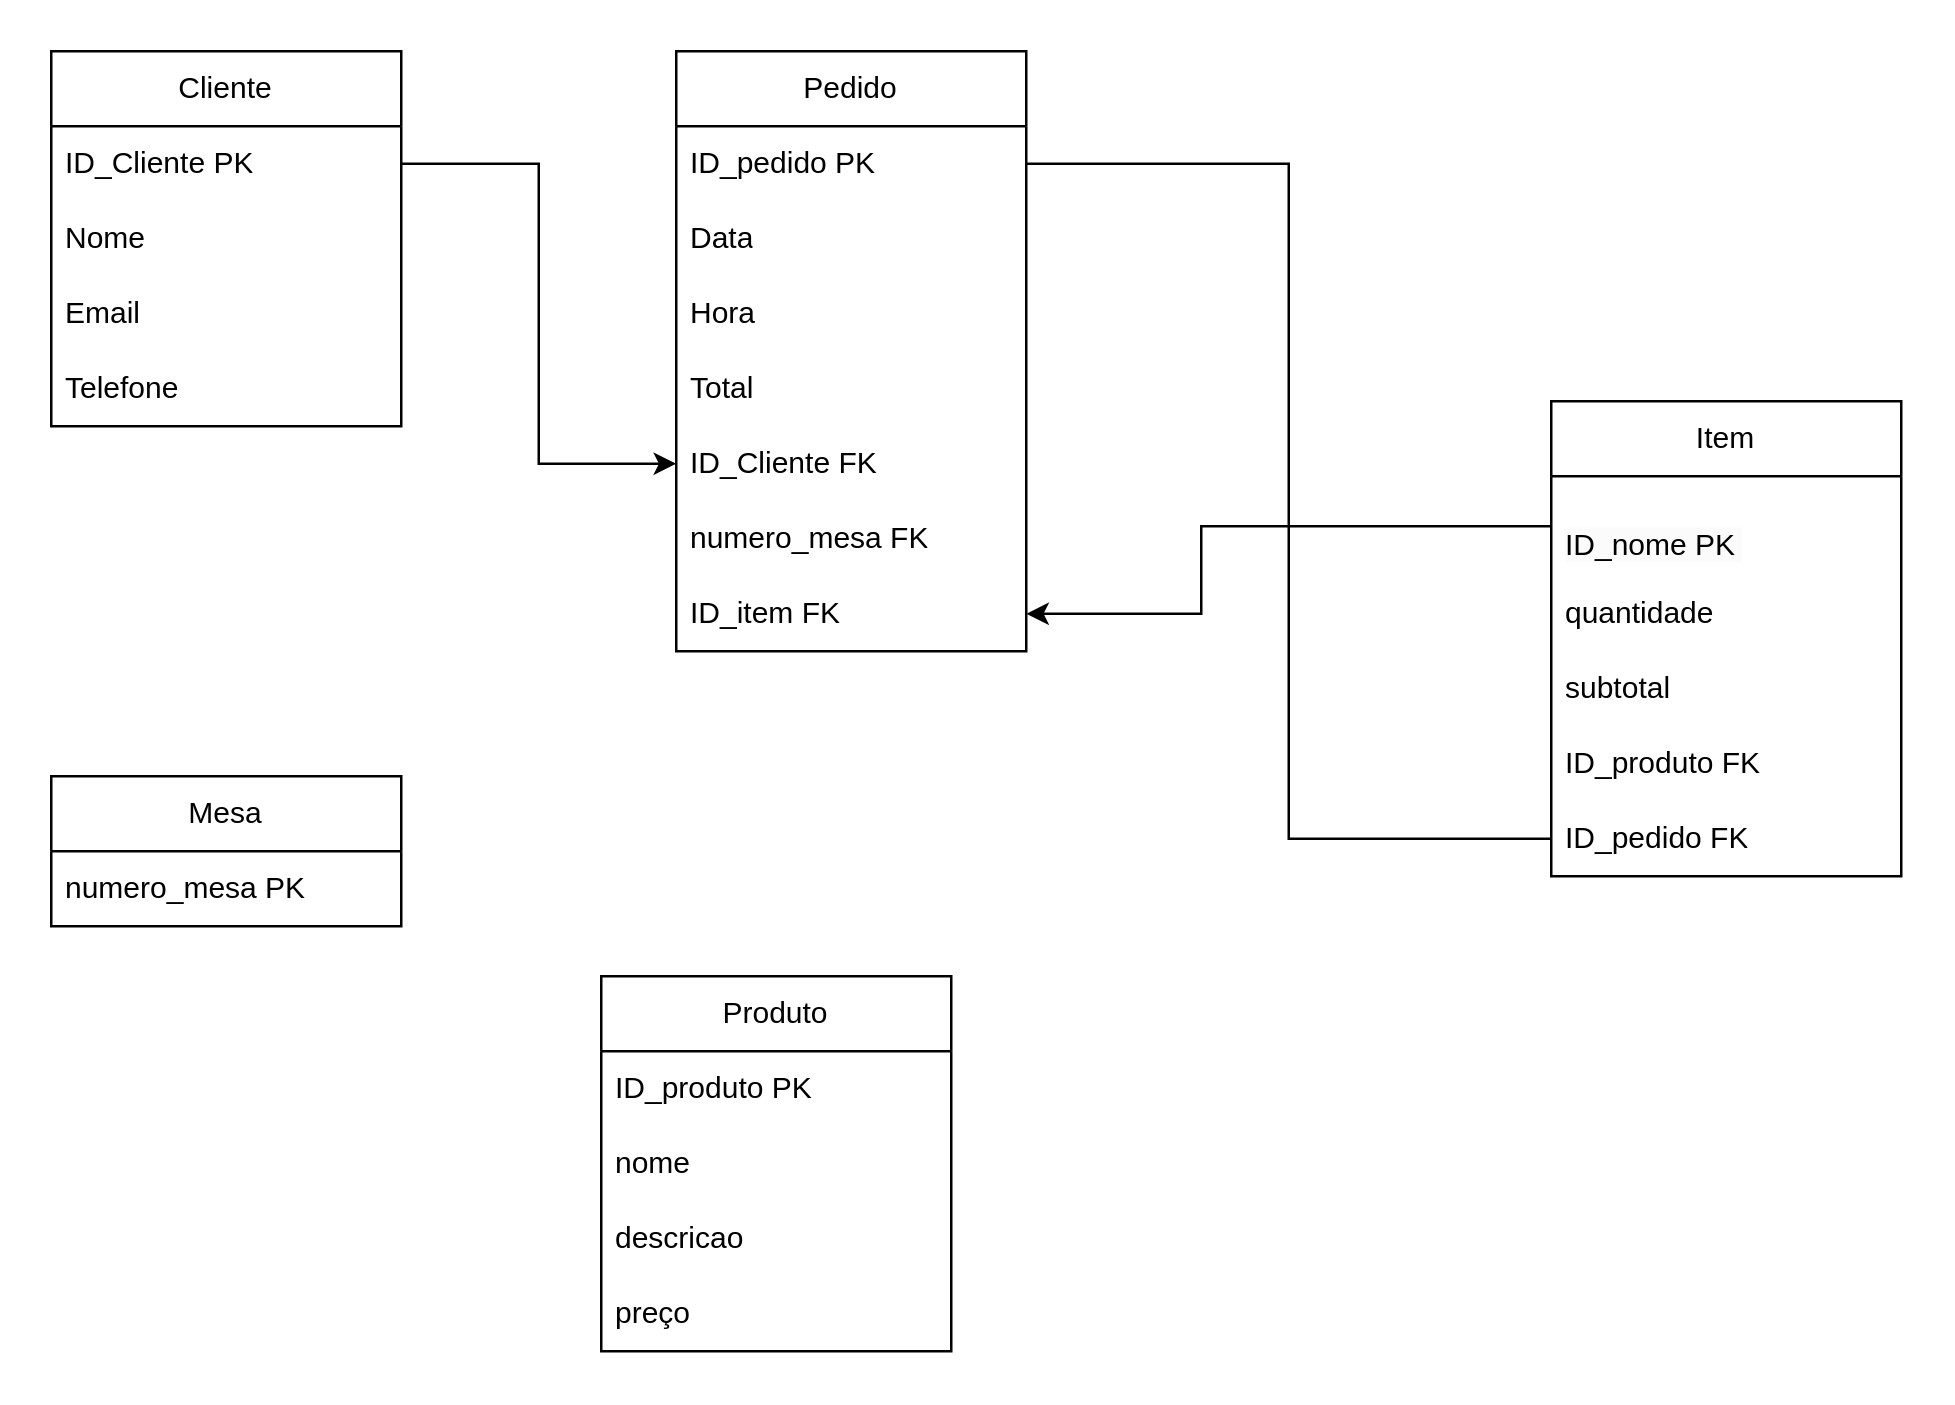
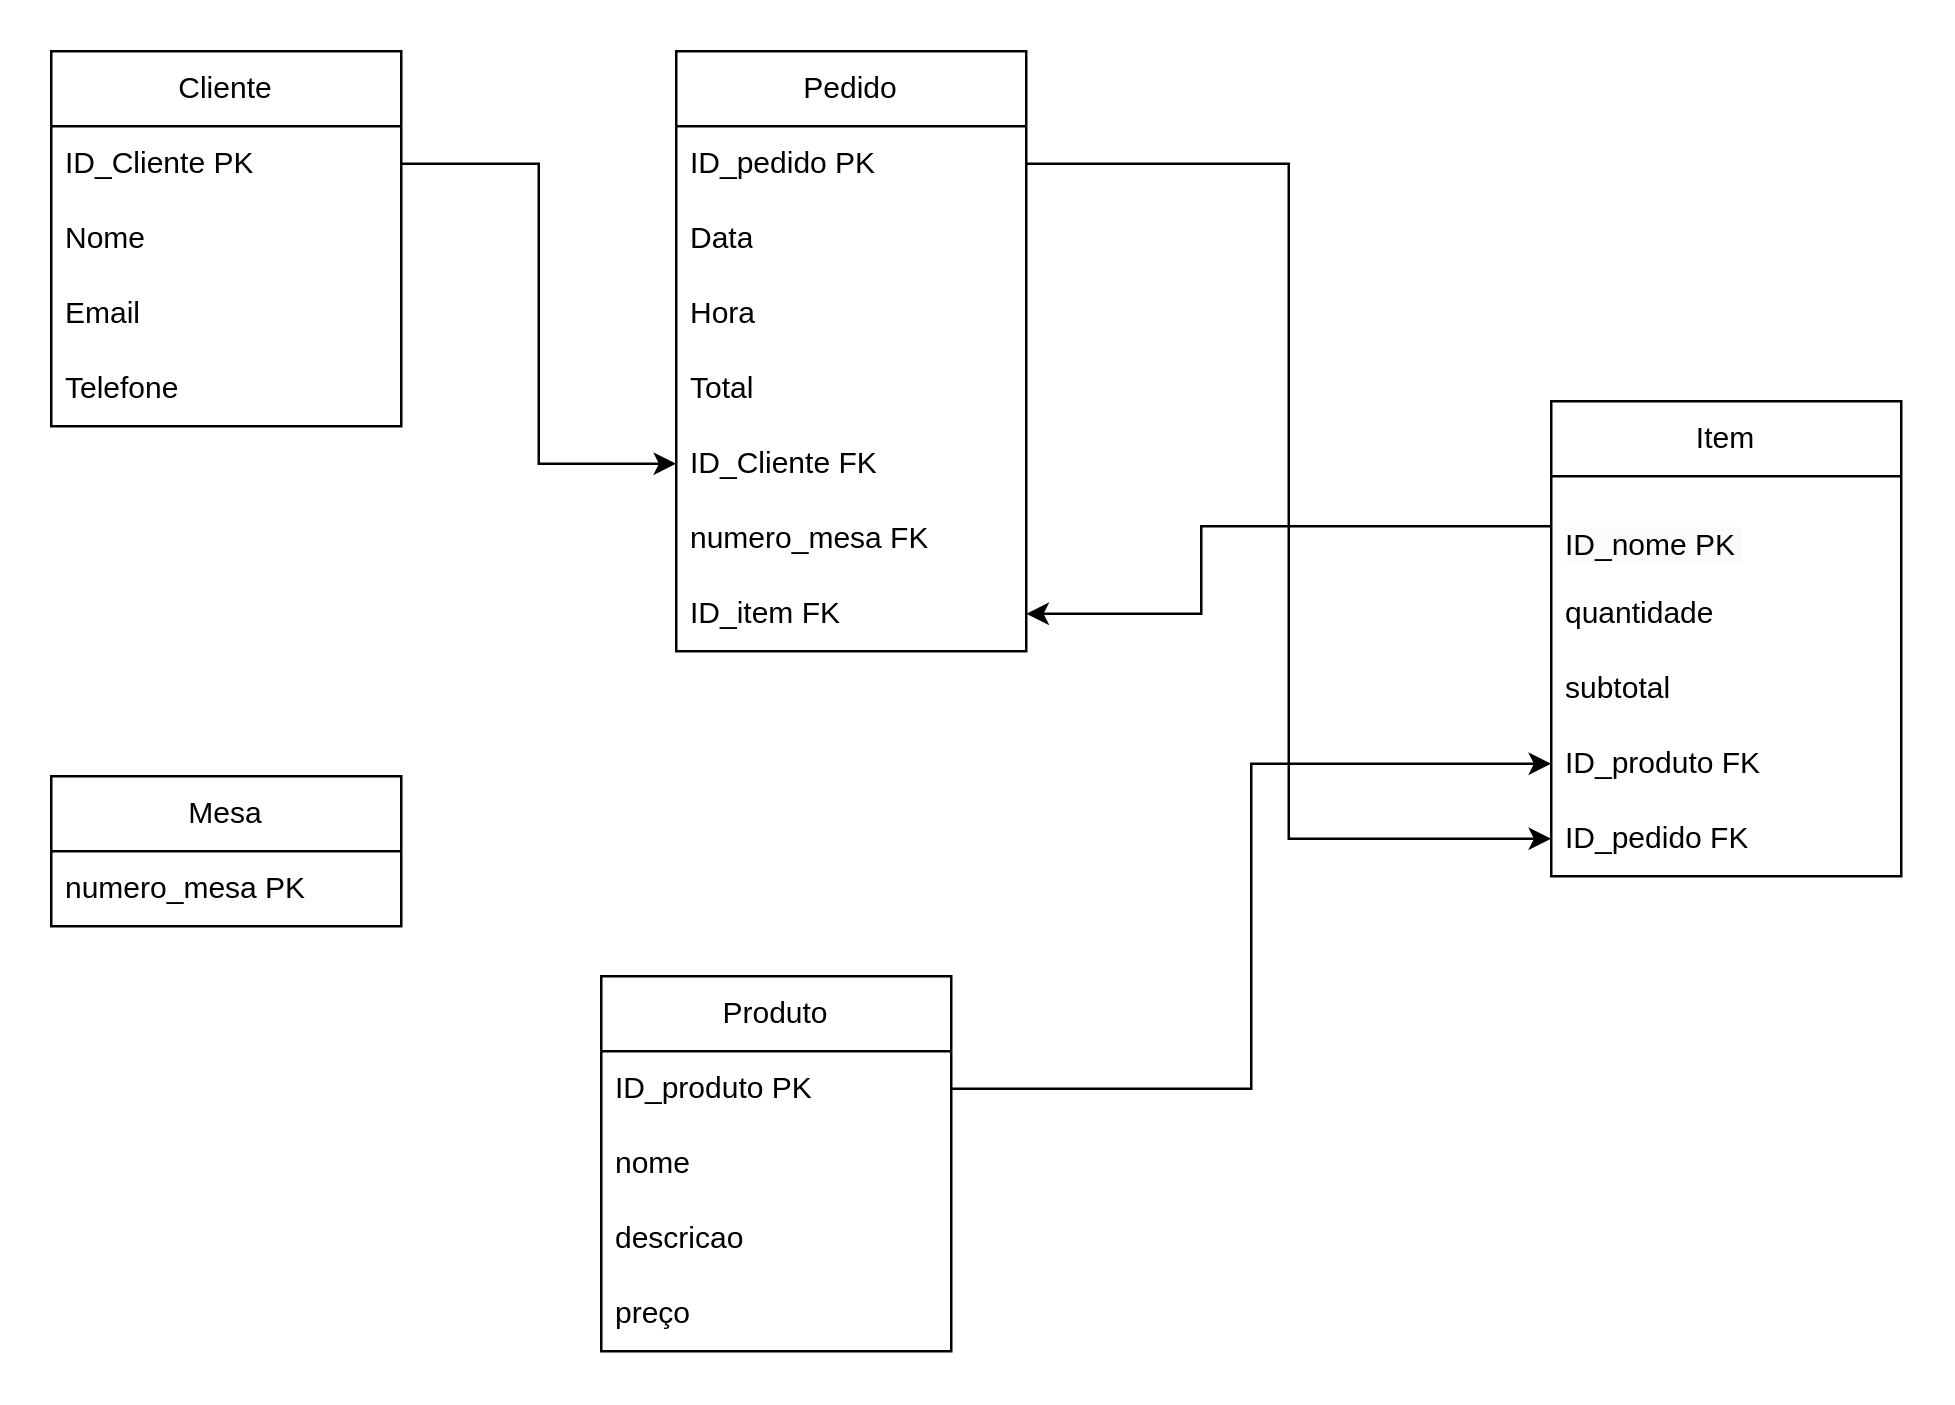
(1539, 839) -> (1533, 839)
none -> (1251, 1058)
